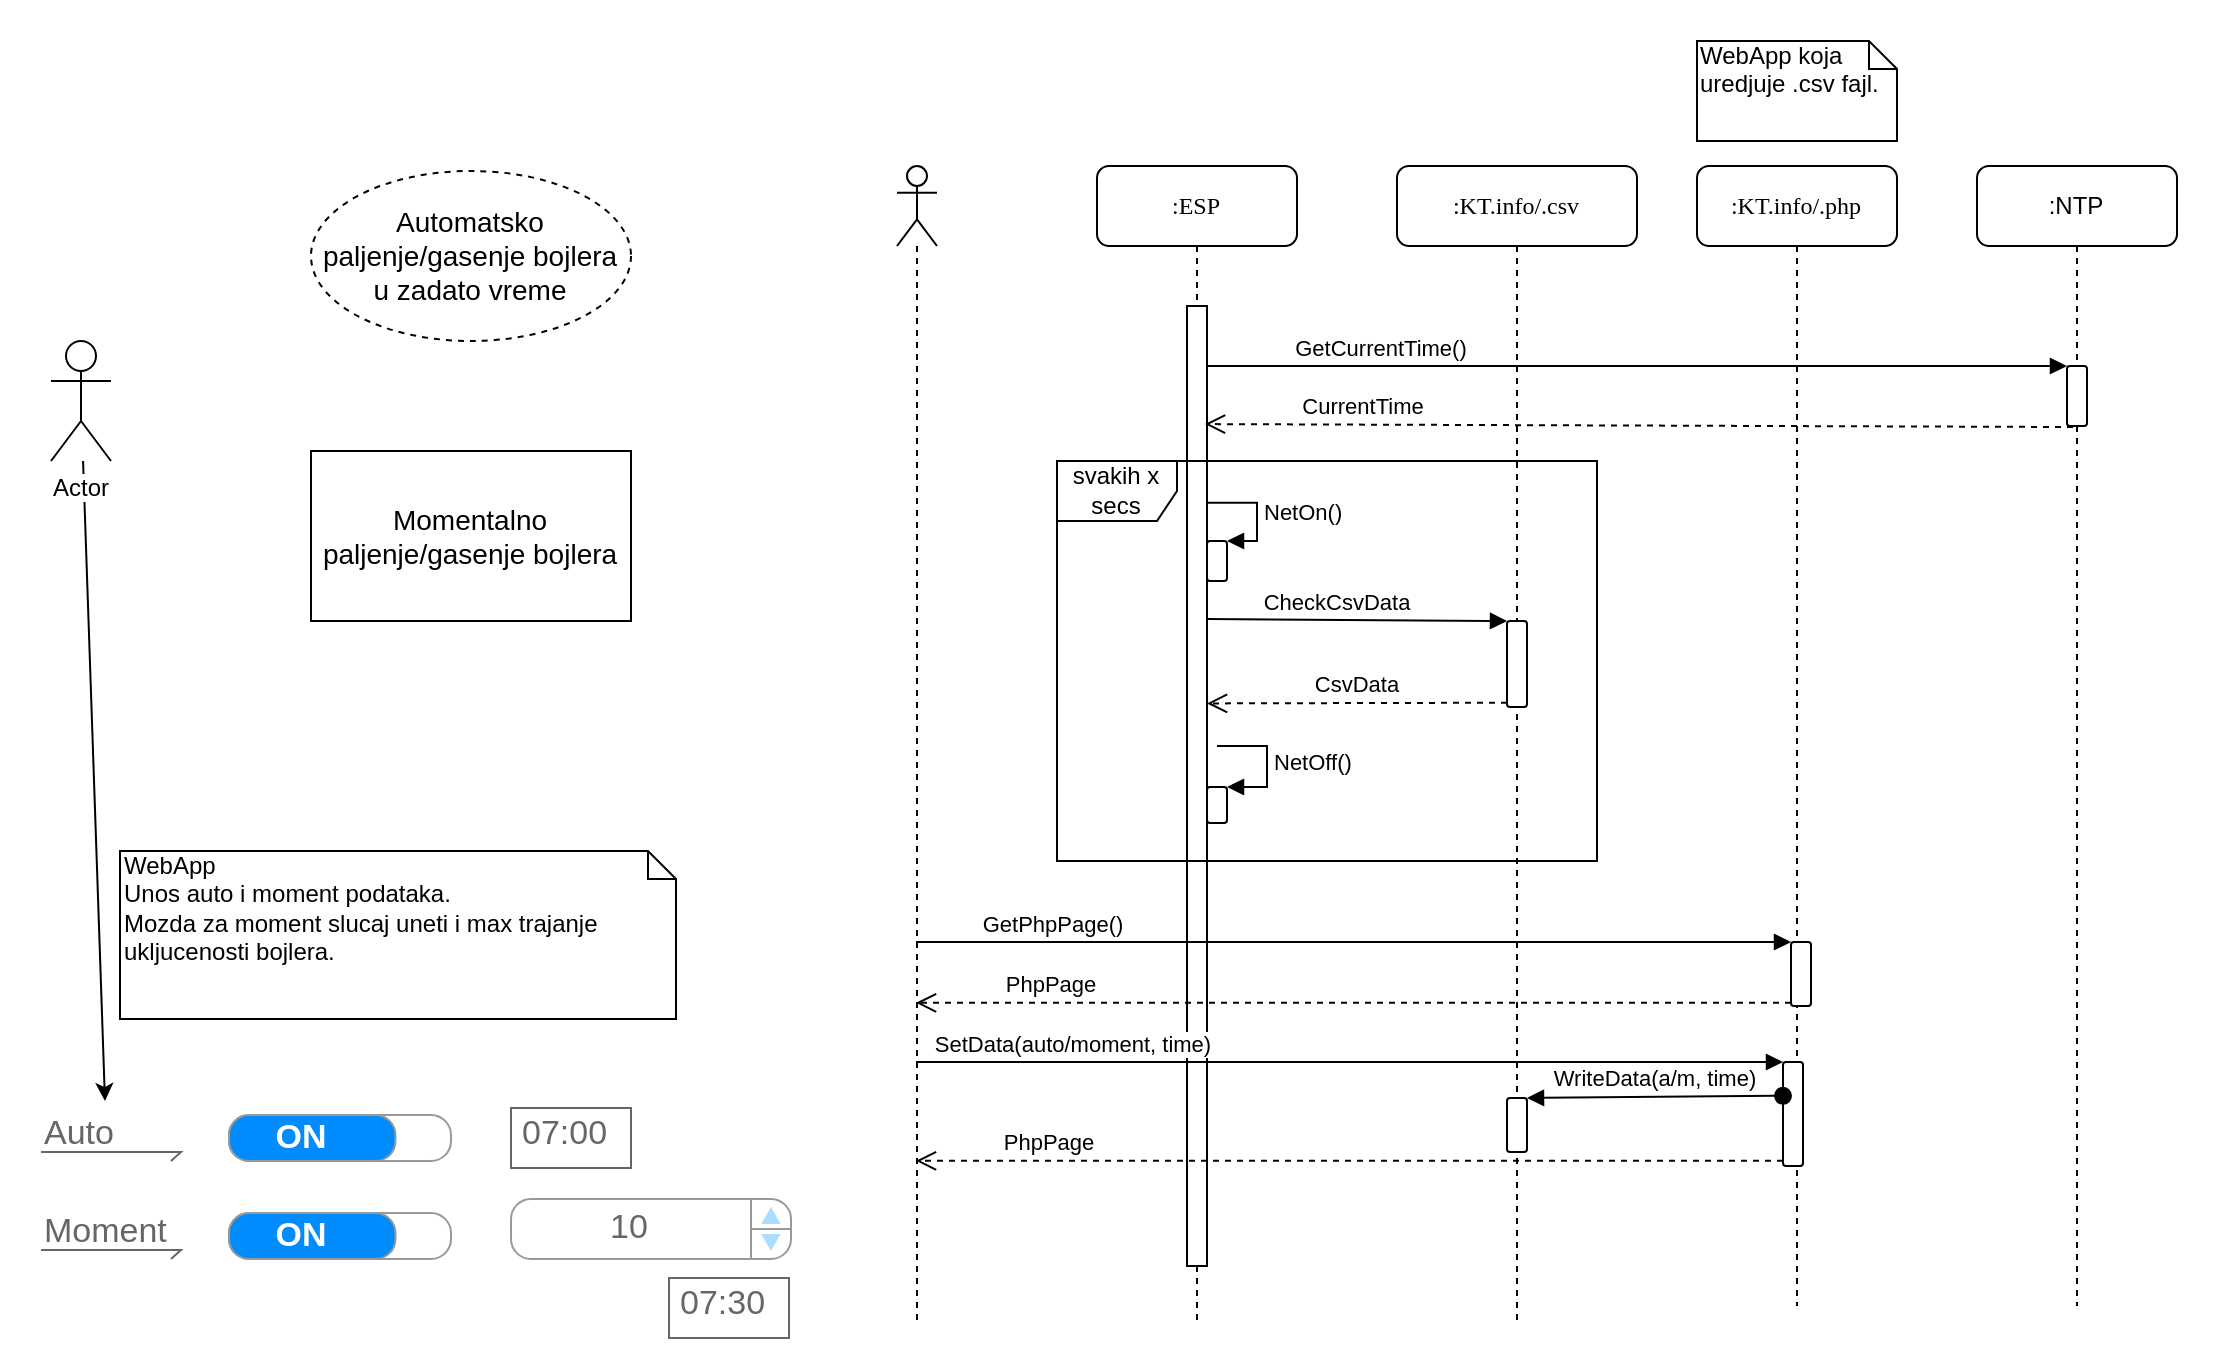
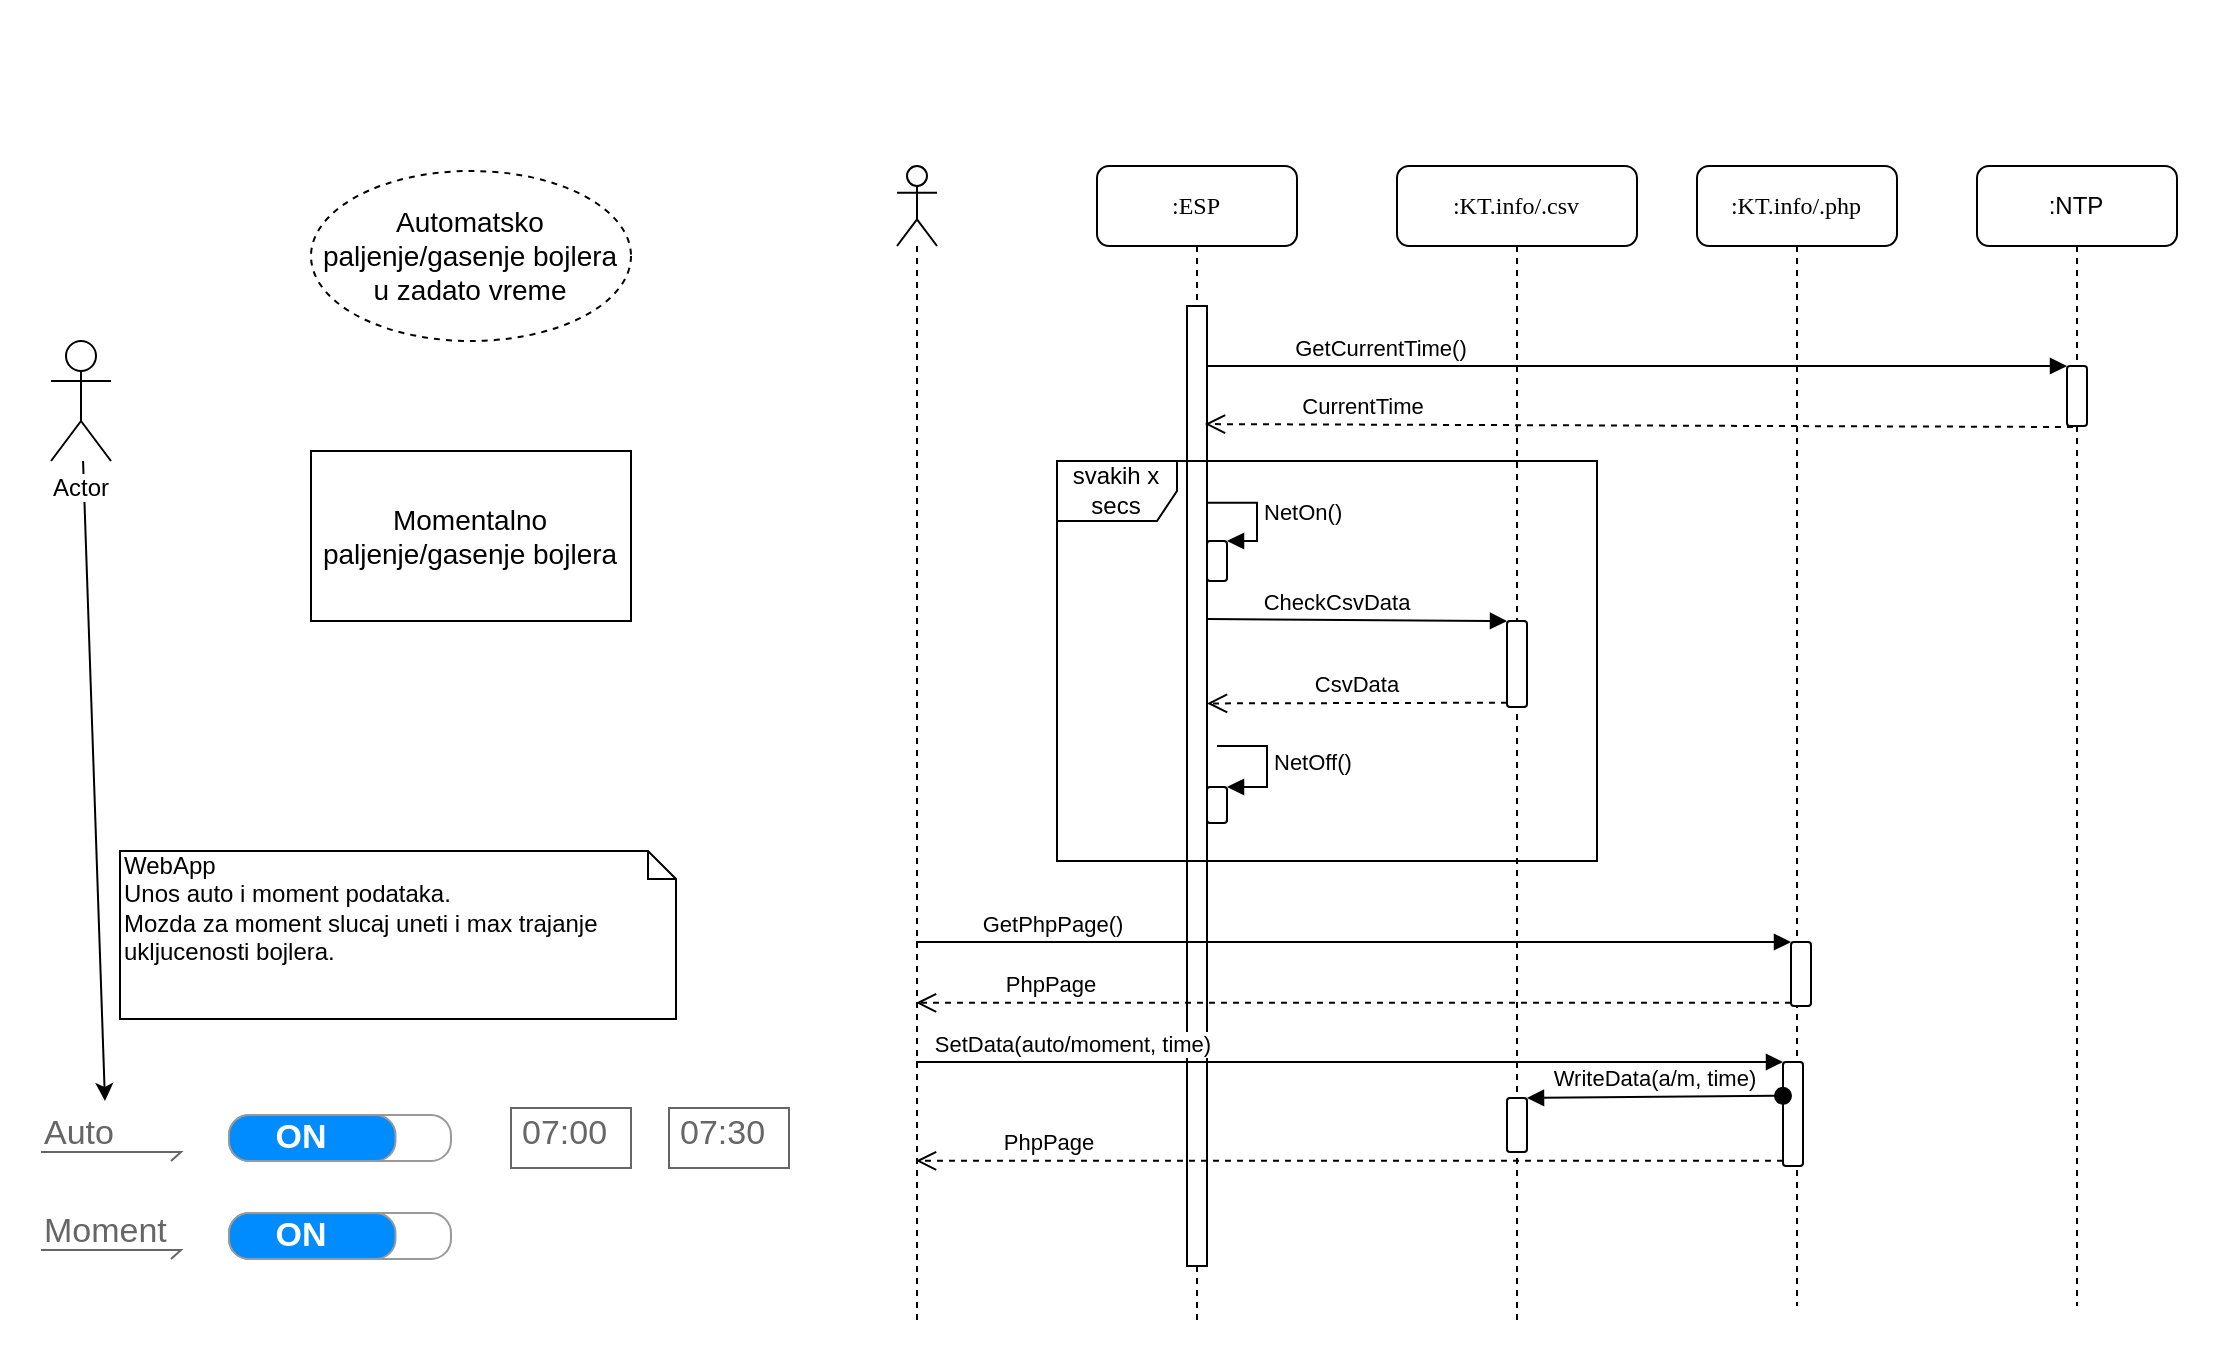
(1797, 91) -> none
(651, 1229) -> none
(729, 1308) -> (729, 1138)
